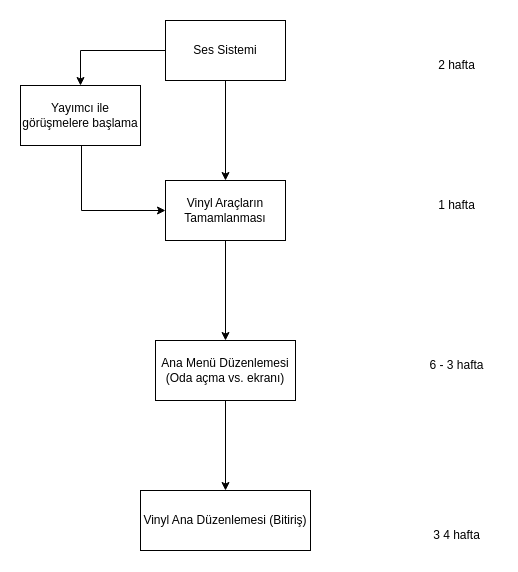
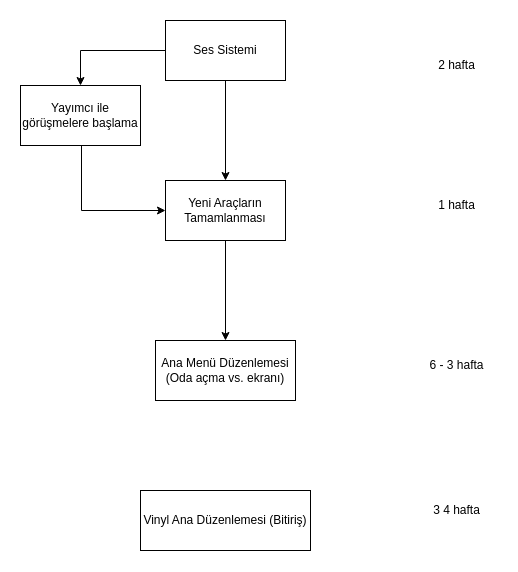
(226, 211) -> (226, 211)
(226, 442) -> none
(457, 536) -> (457, 511)
